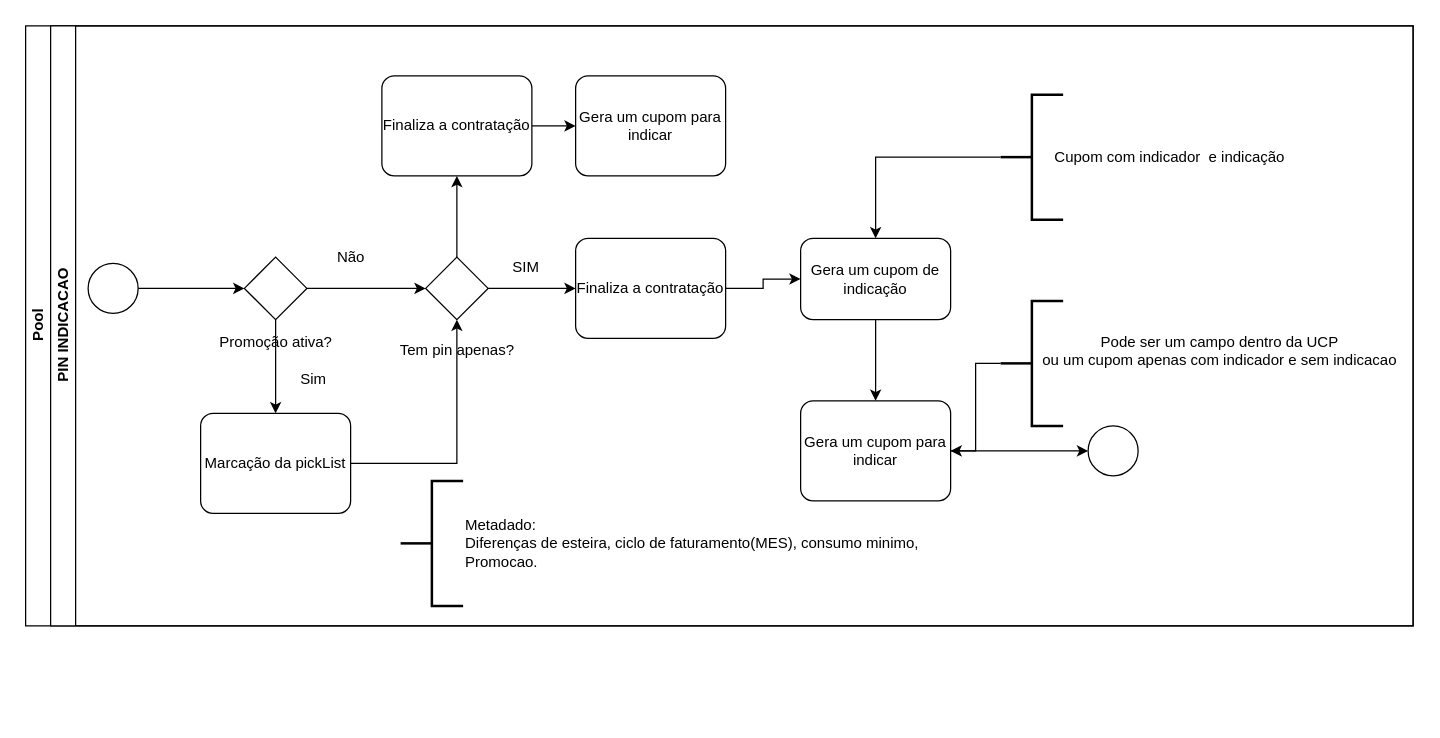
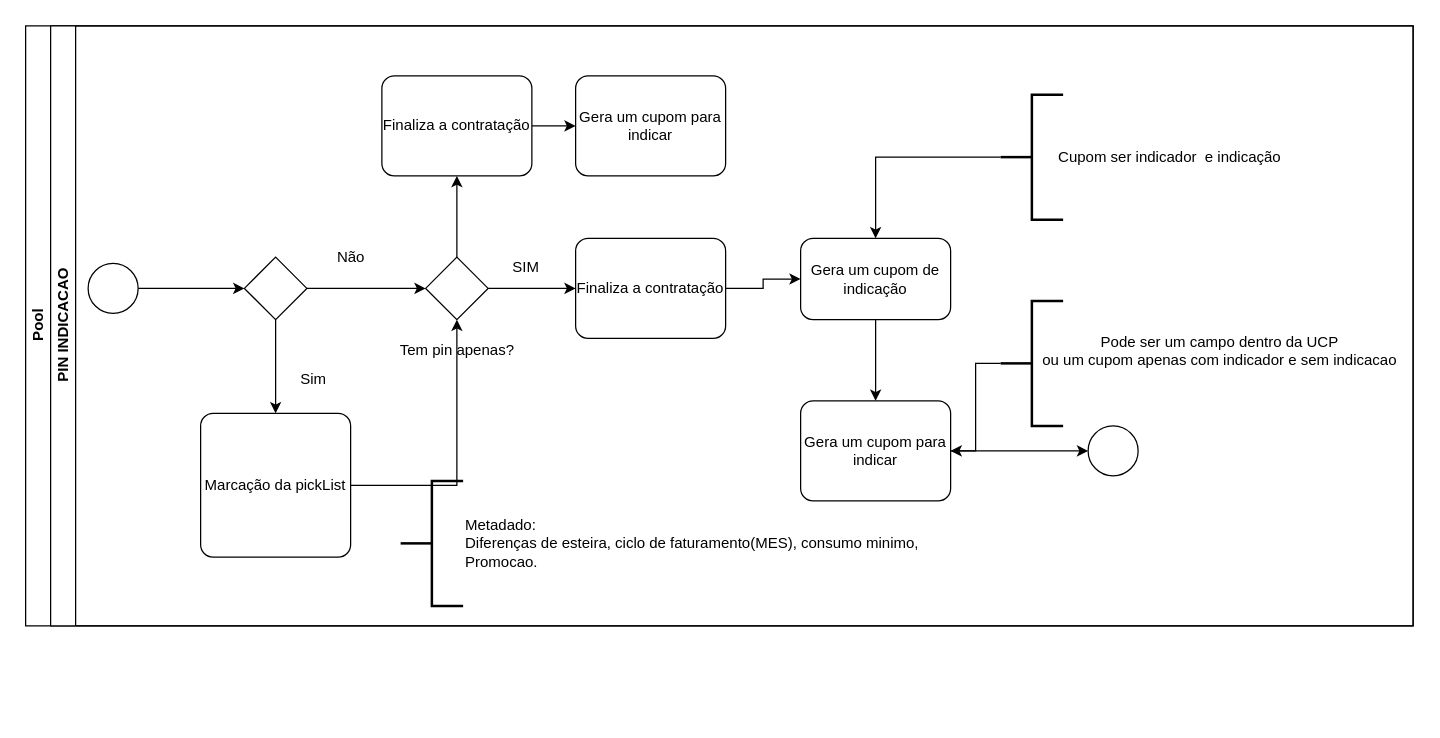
(1170, 157) -> (1170, 157)
(276, 342) -> none
(276, 463) -> (276, 485)
